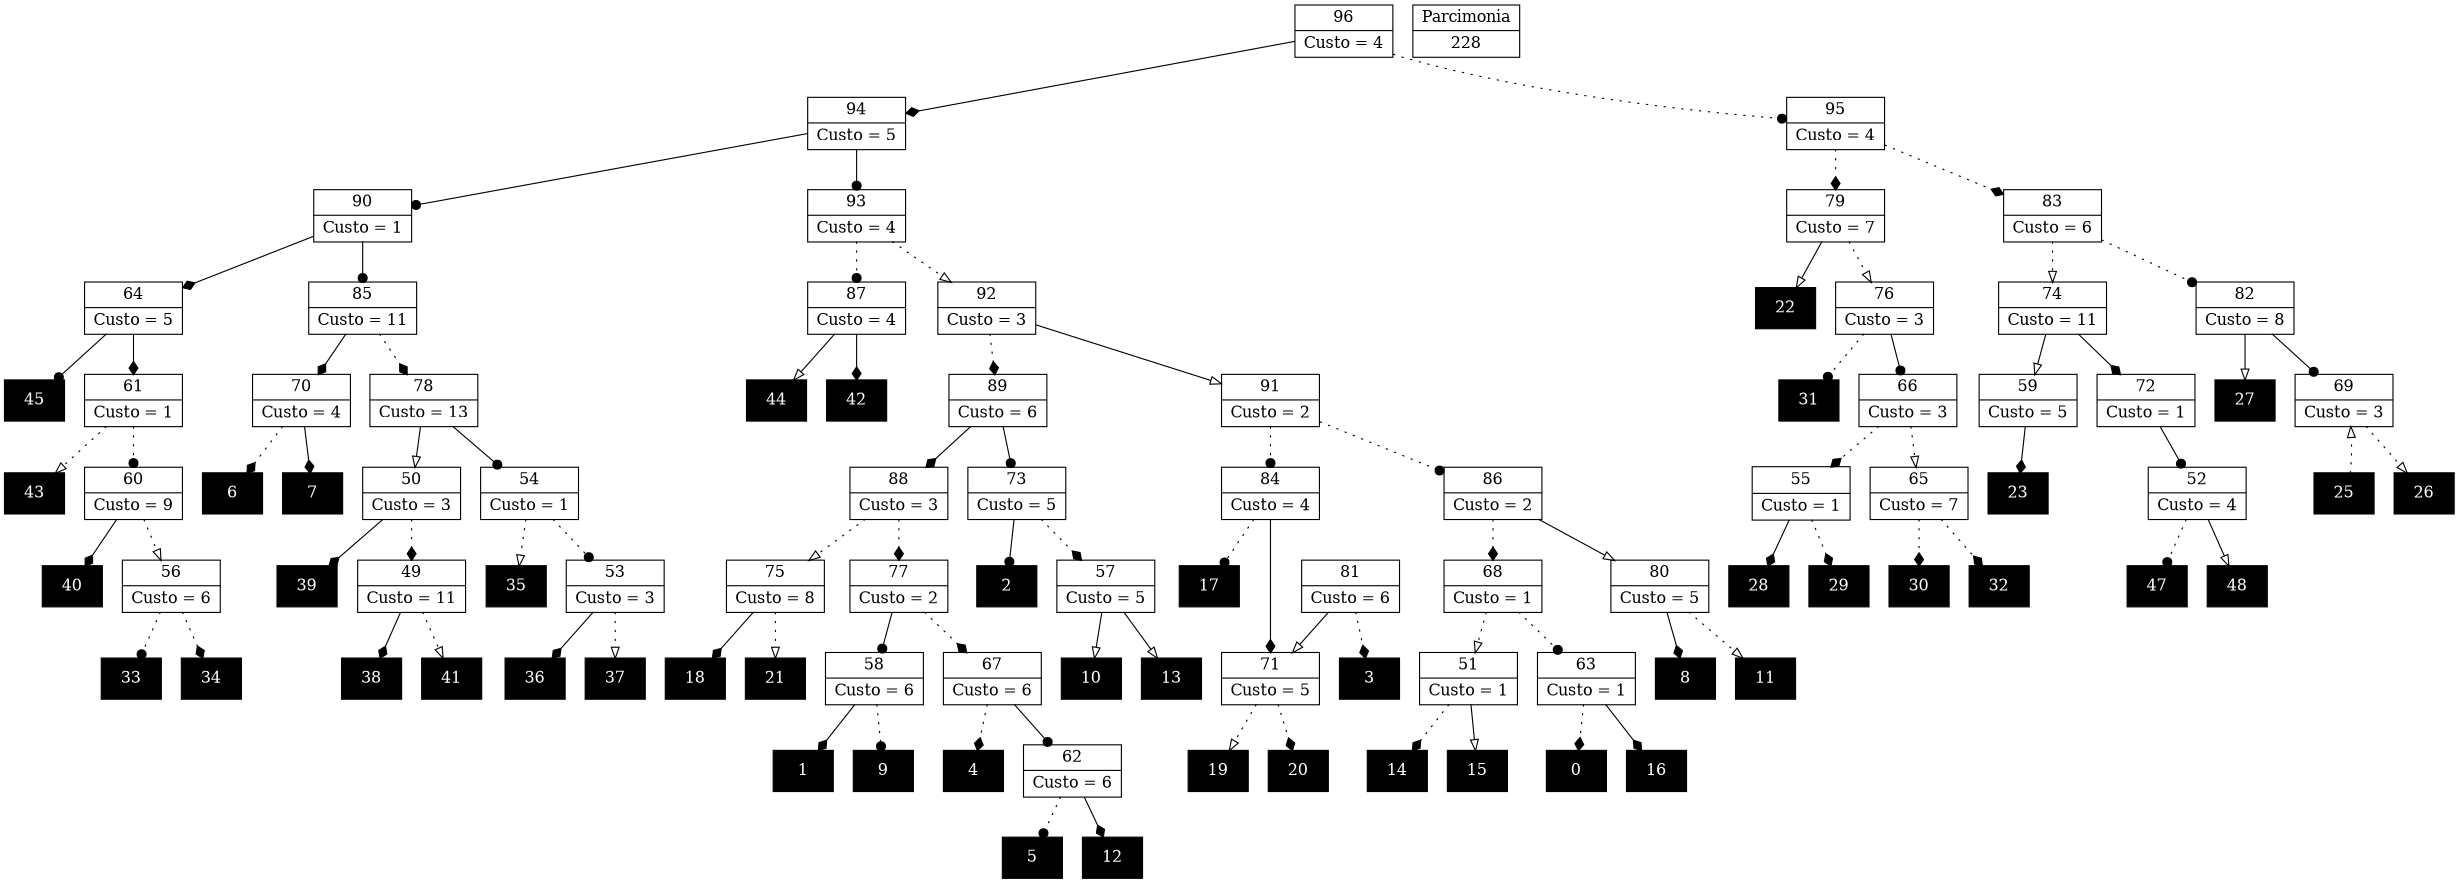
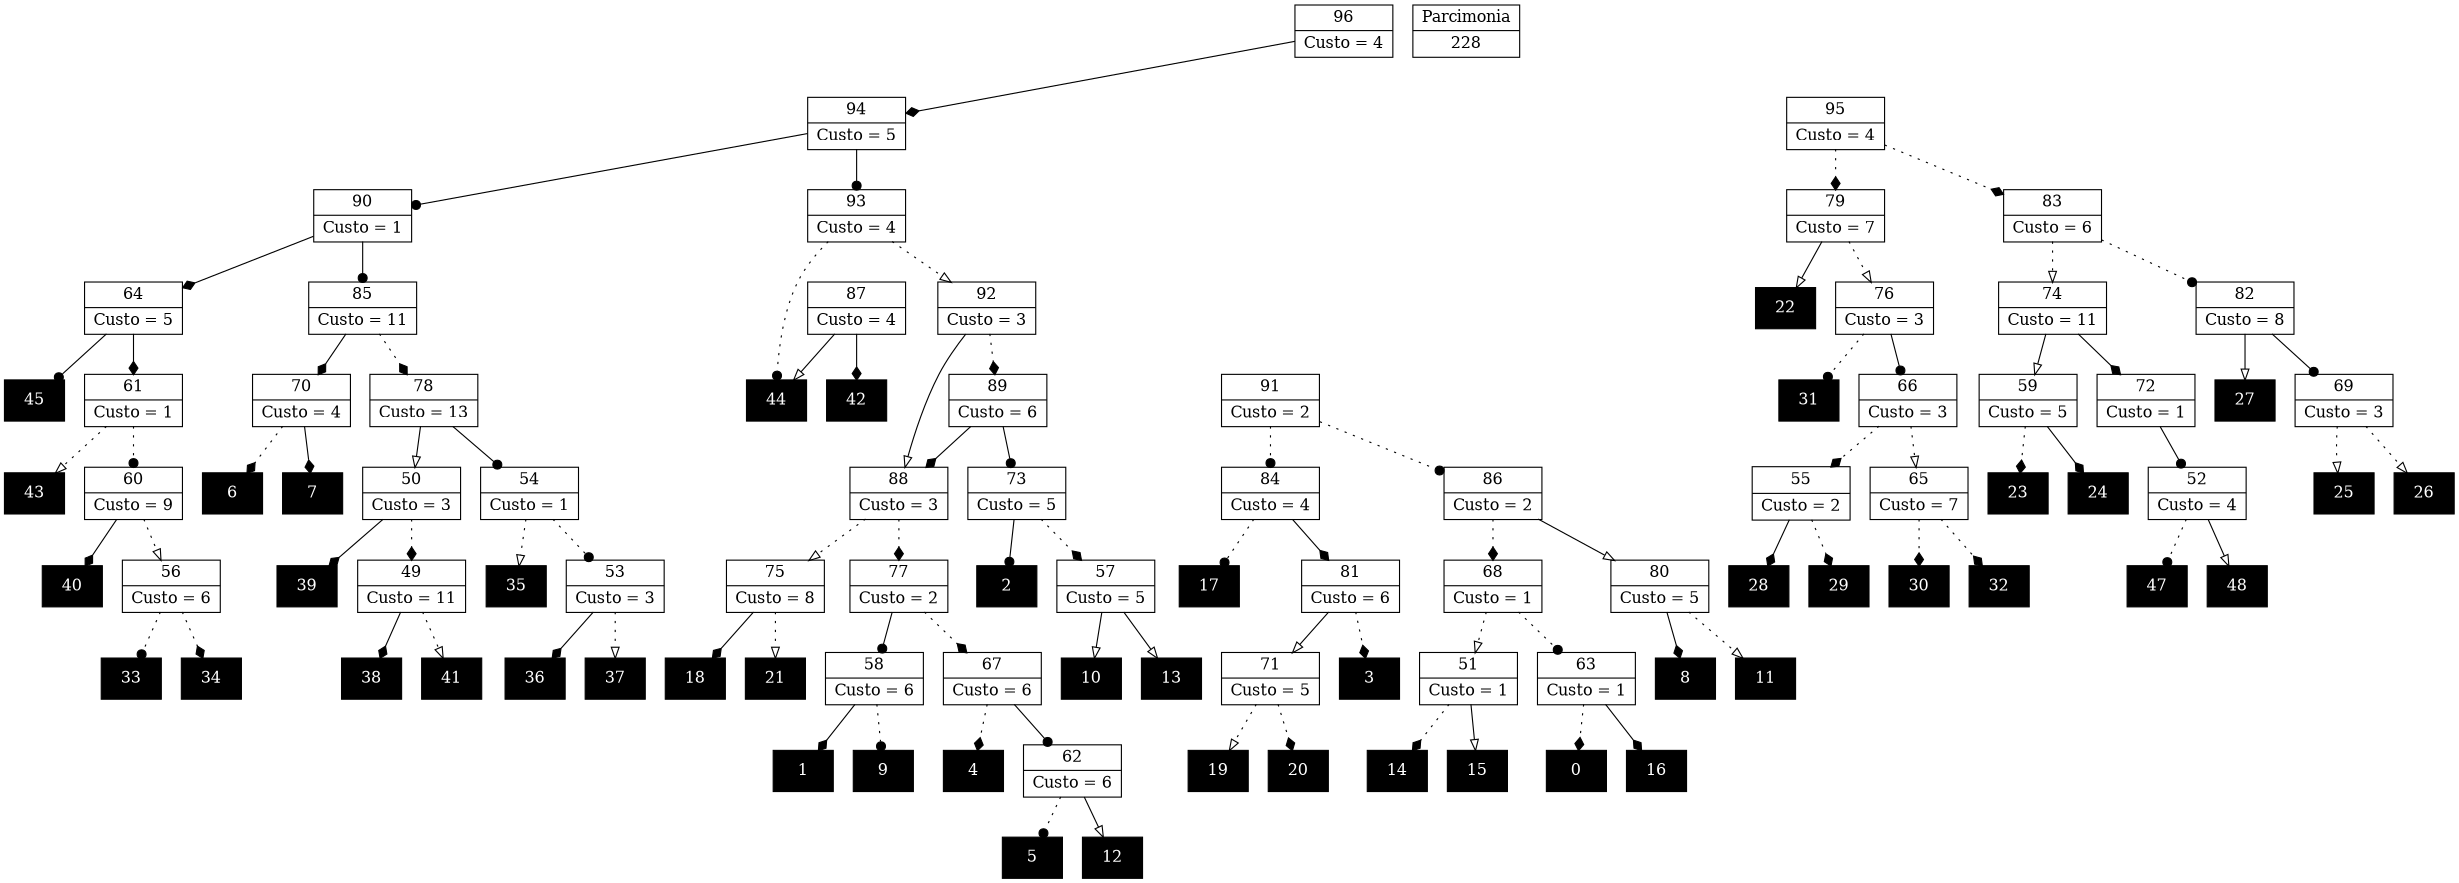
(1584, 95) -> none
(857, 258) -> (790, 301)
(1123, 353) -> (930, 392)
(2023, 443) -> (2023, 443)
(2351, 455) -> (2337, 444)
none -> (2098, 493)
(1801, 506) -> (1801, 506)
(1270, 579) -> (1306, 535)
(1091, 812) -> (1091, 812)
